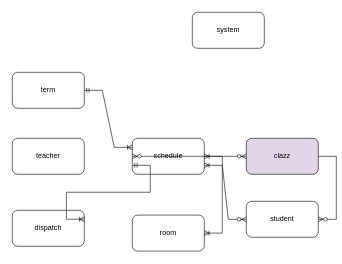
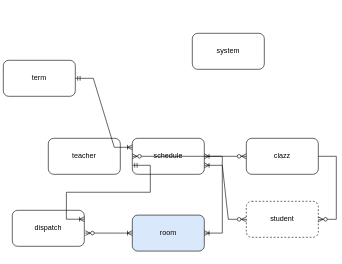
(228, 30) -> (228, 51)
(48, 90) -> (39, 78)
(48, 156) -> (84, 156)
(282, 156) -> (282, 156)
(282, 219) -> (282, 219)
none -> (90, 233)
(168, 233) -> (168, 233)
